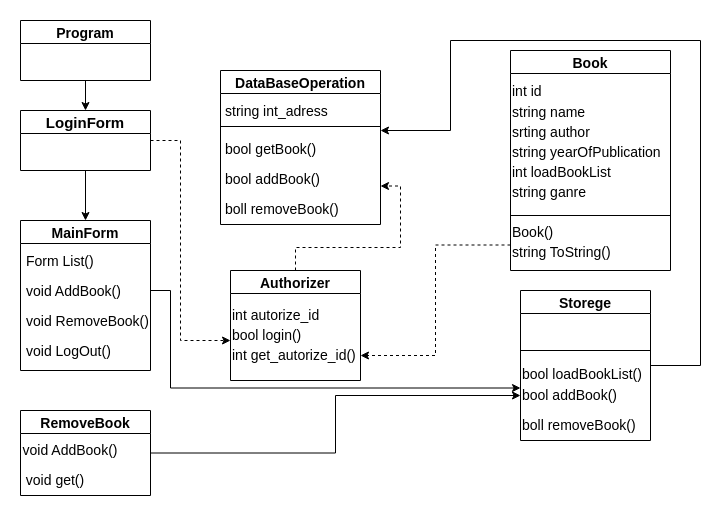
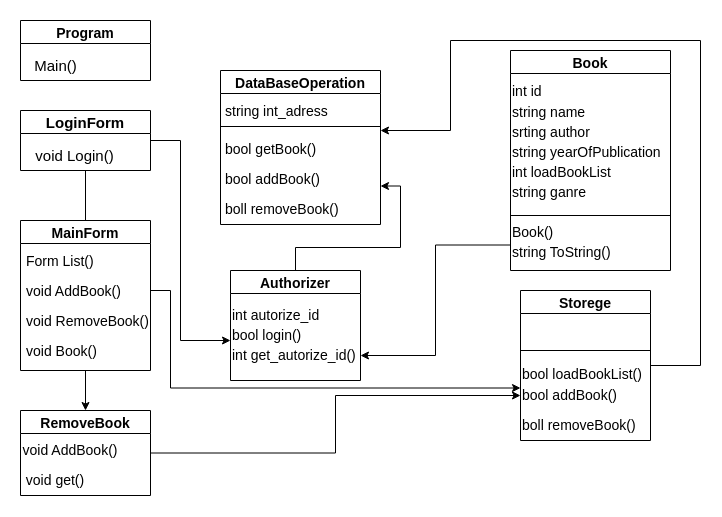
none -> (56, 66)
(86, 93) -> none
none -> (75, 156)
(86, 212) -> (86, 214)
(181, 247) -> (181, 247)
(375, 248) -> (375, 248)
(436, 297) -> (436, 297)
(73, 351) -> (65, 351)
none -> (86, 388)
